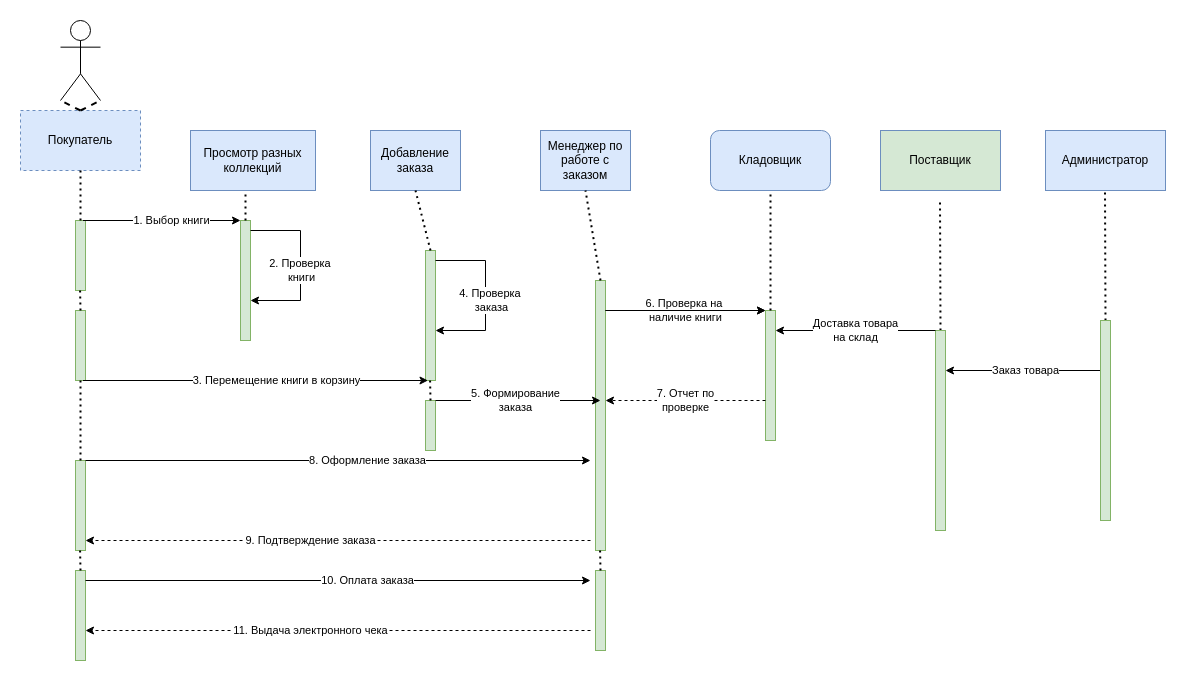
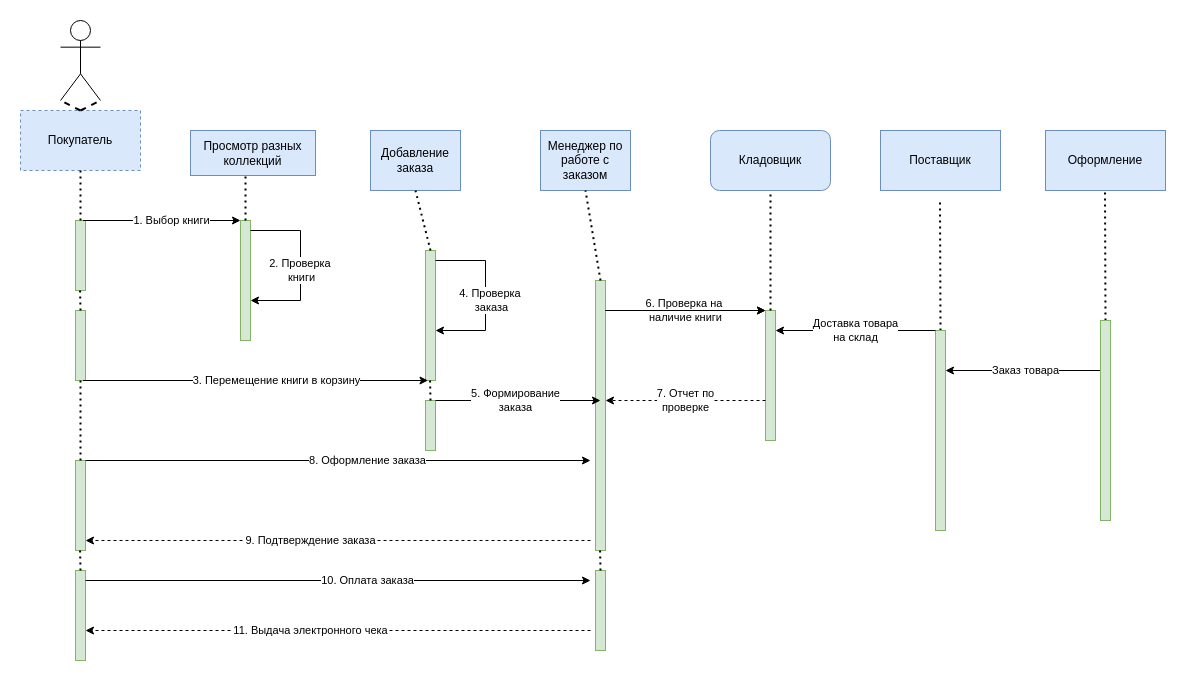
(253, 161) -> (253, 153)
(941, 161) -> (941, 161)
(1106, 161) -> (1106, 161)
